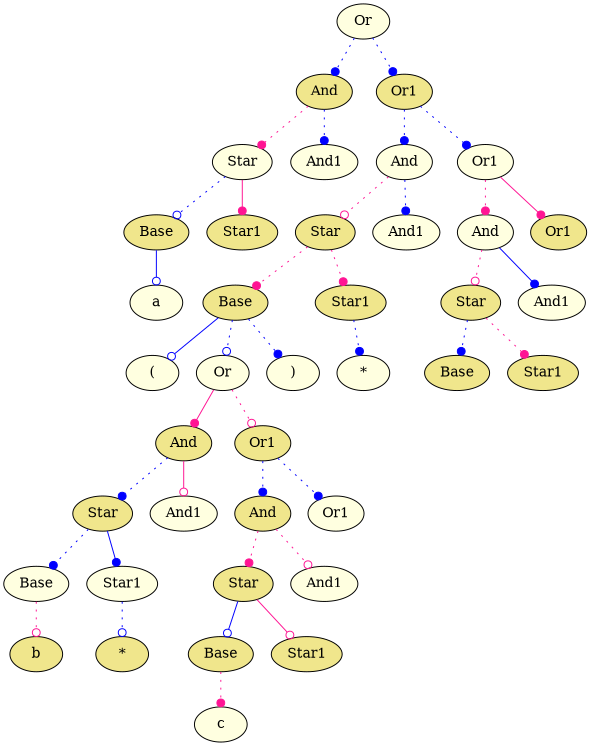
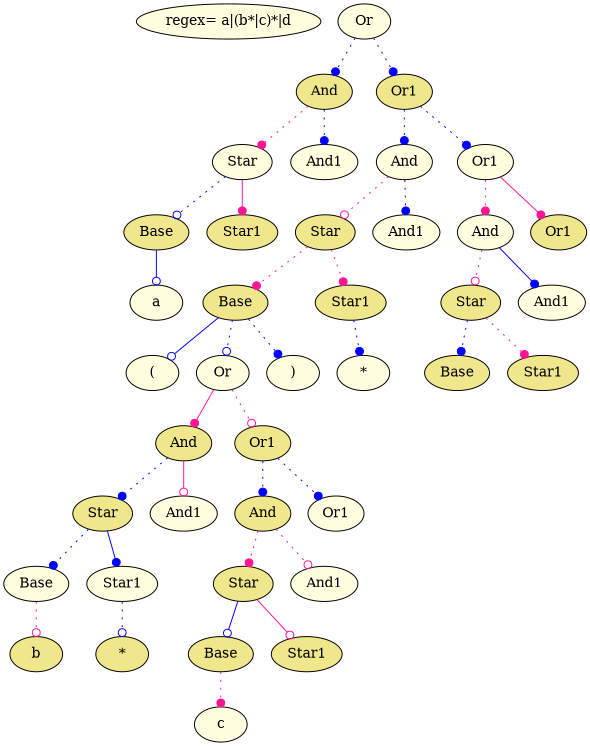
none -> (229, 21)
